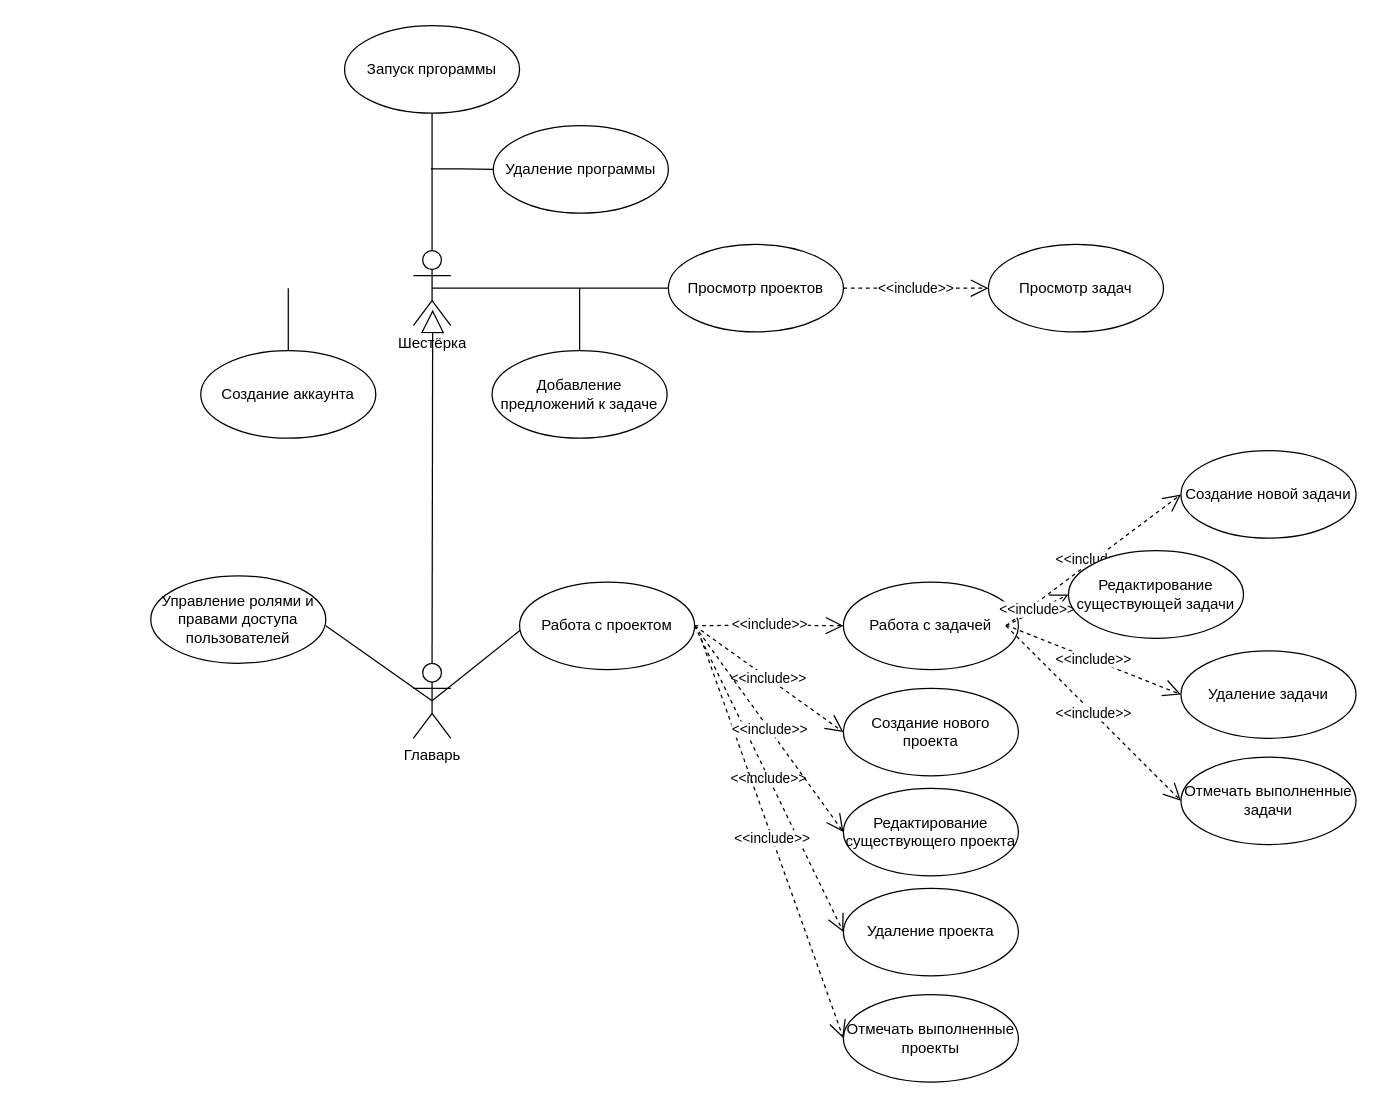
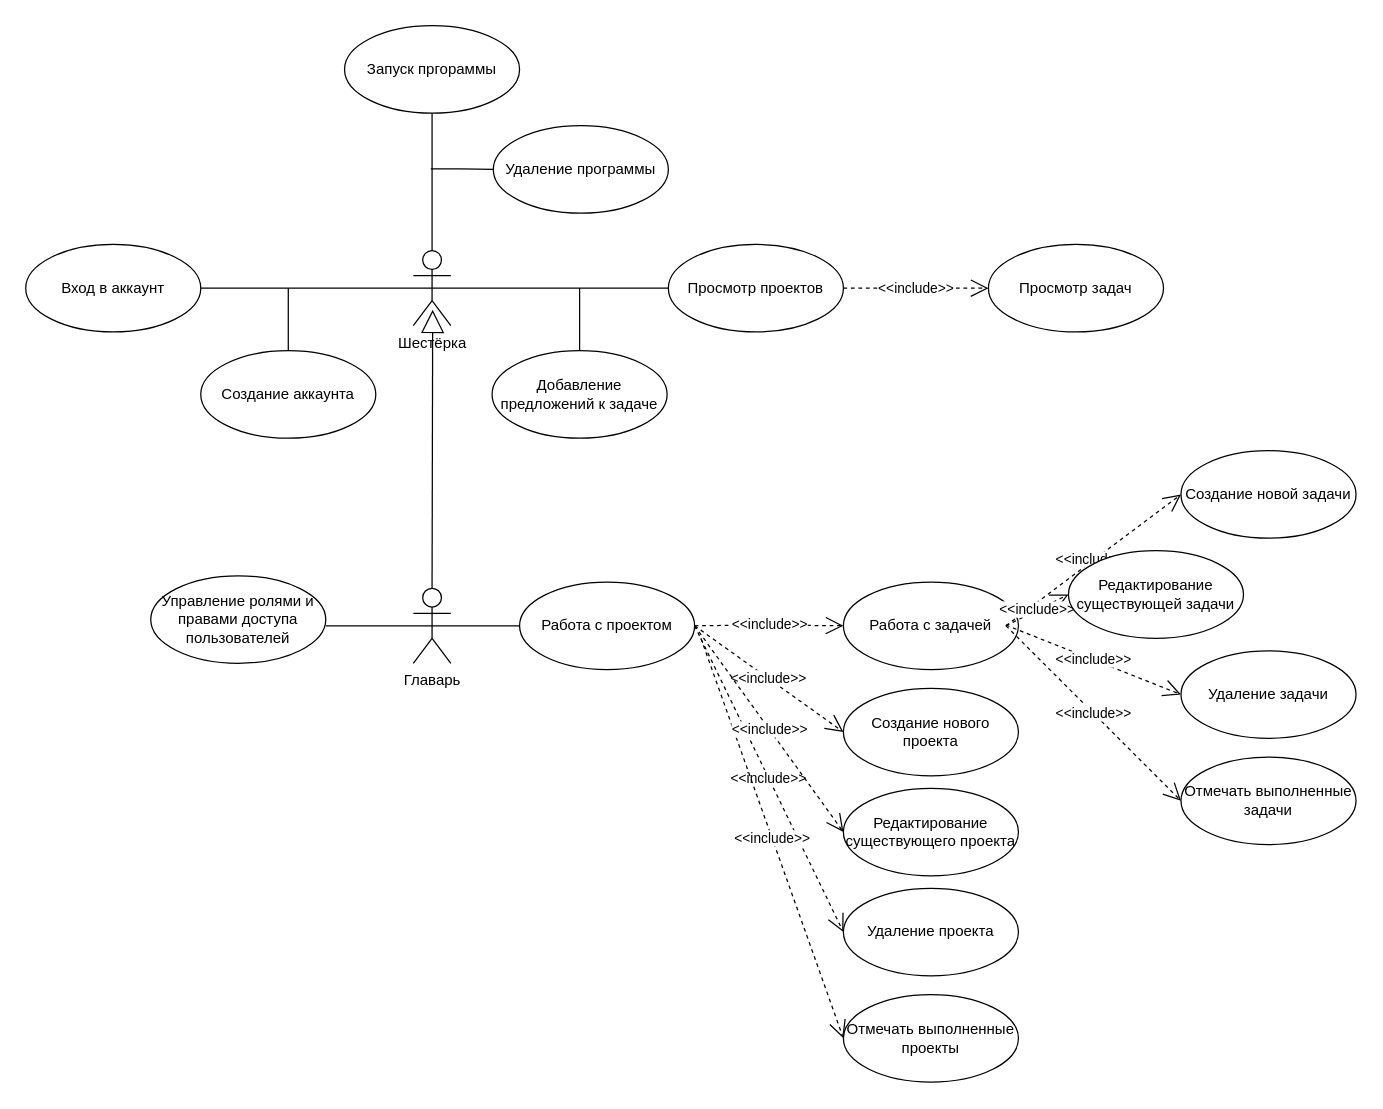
none -> (113, 288)
none -> (314, 288)
(432, 701) -> (432, 626)
